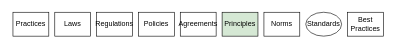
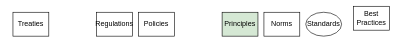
(30, 24) -> (30, 24)
(72, 24) -> none
(198, 24) -> none
(366, 24) -> (372, 18)
